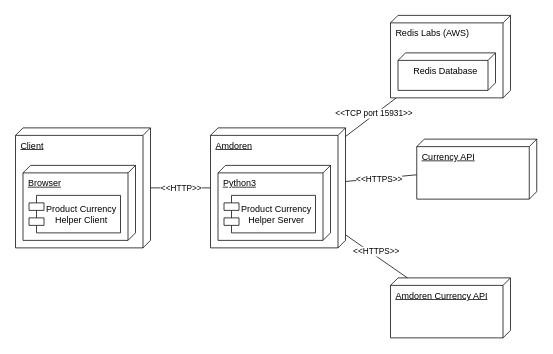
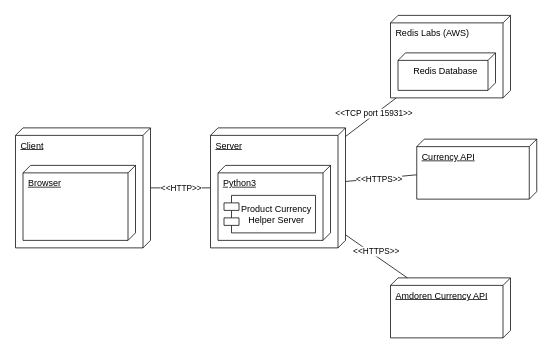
(233, 146) -> (231, 146)
(75, 214) -> none
